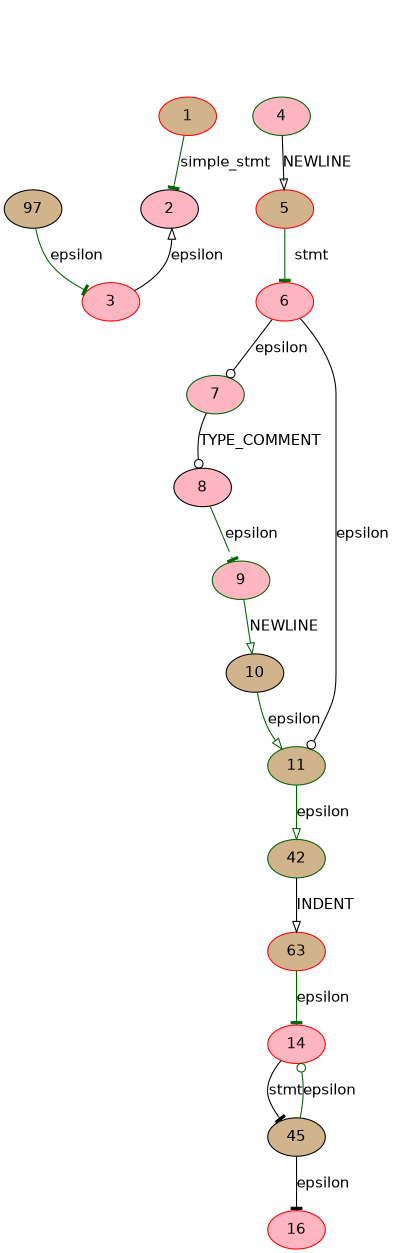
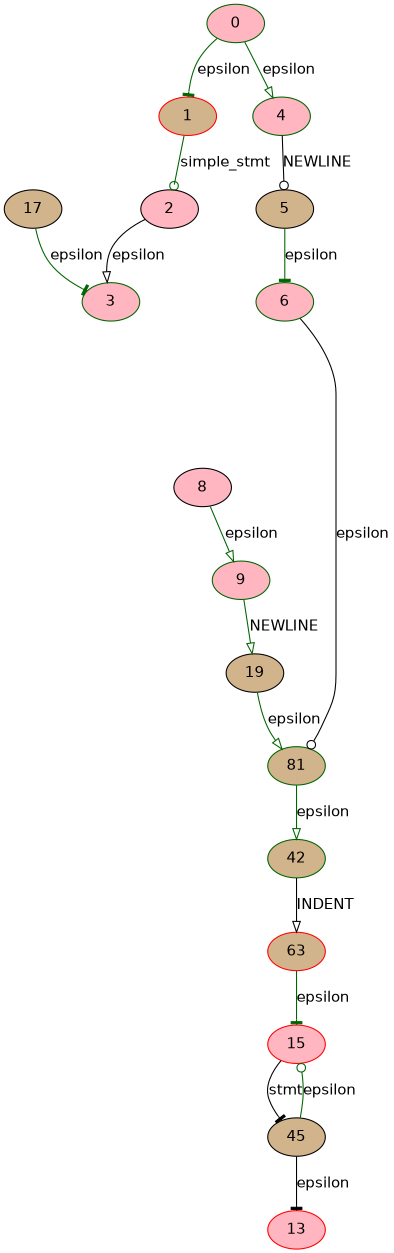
none -> (236, 23)
(283, 158) -> (283, 158)
(179, 160) -> (179, 160)
(33, 209) -> (33, 209)
(285, 209) -> (285, 209)
(311, 255) -> (311, 255)
(161, 270) -> (118, 240)
(111, 302) -> (111, 302)
(285, 302) -> (285, 302)
(215, 395) -> none
(220, 529) -> (220, 529)
(255, 673) -> (255, 673)
(297, 766) -> (297, 766)
(297, 1044) -> (297, 1044)
(297, 1230) -> (297, 1230)
